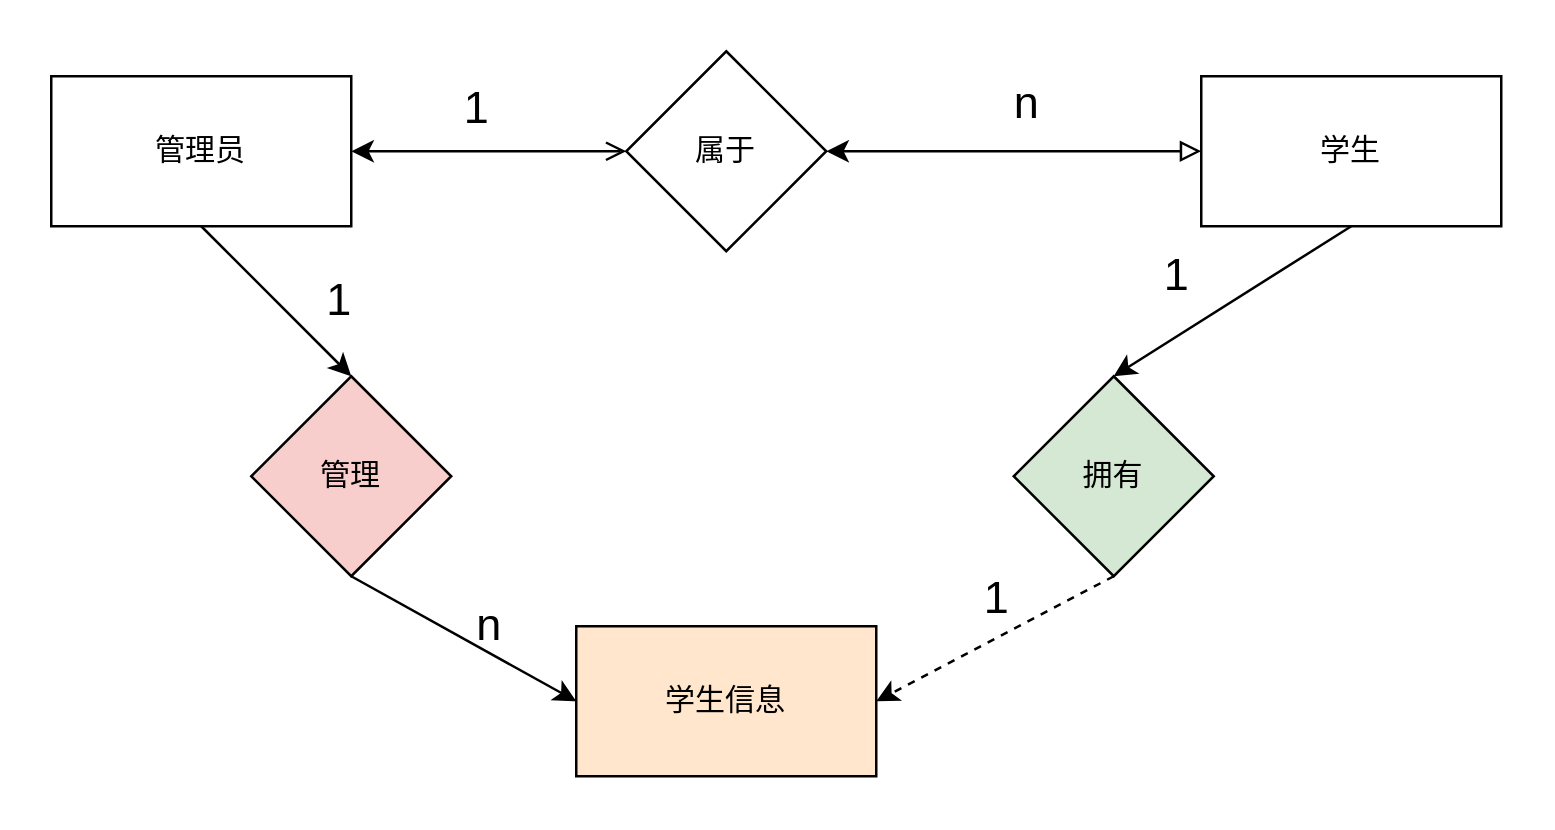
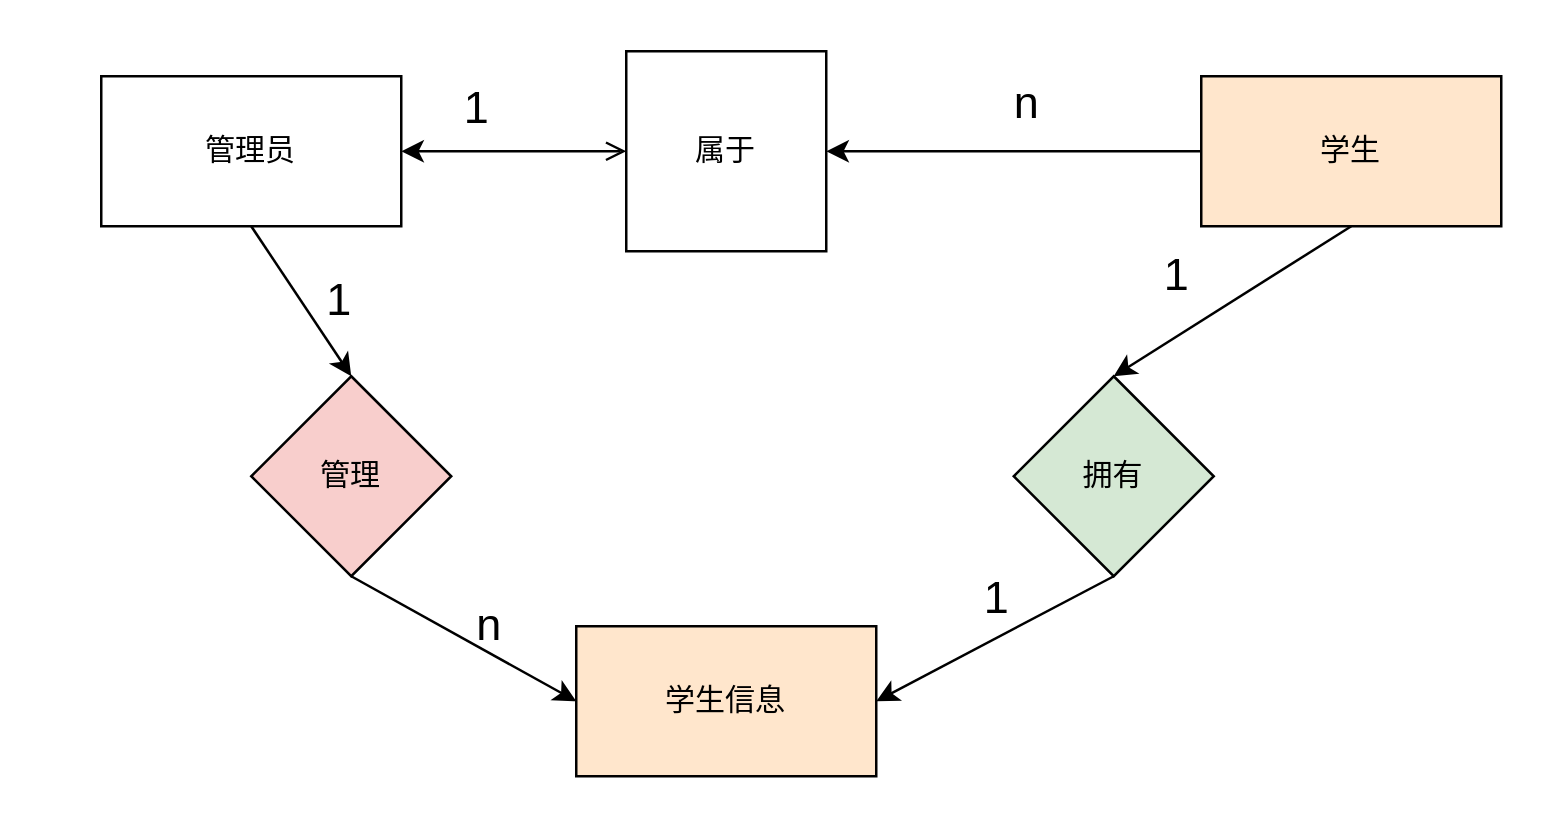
(201, 151) -> (251, 151)
(726, 151) -> (726, 151)
(1179, 151) -> (1188, 151)
(1351, 151) -> (1351, 151)
(999, 636) -> (999, 636)
